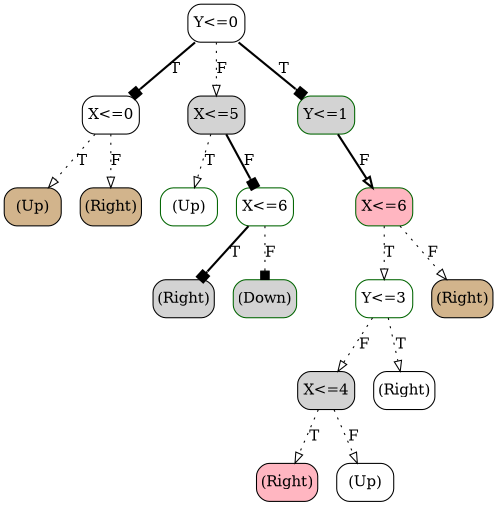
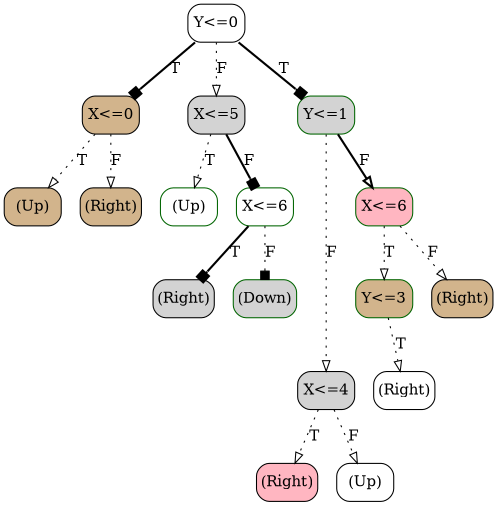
(111, 115) -> (111, 115)
(384, 299) -> (384, 299)
(358, 340) -> (326, 248)
